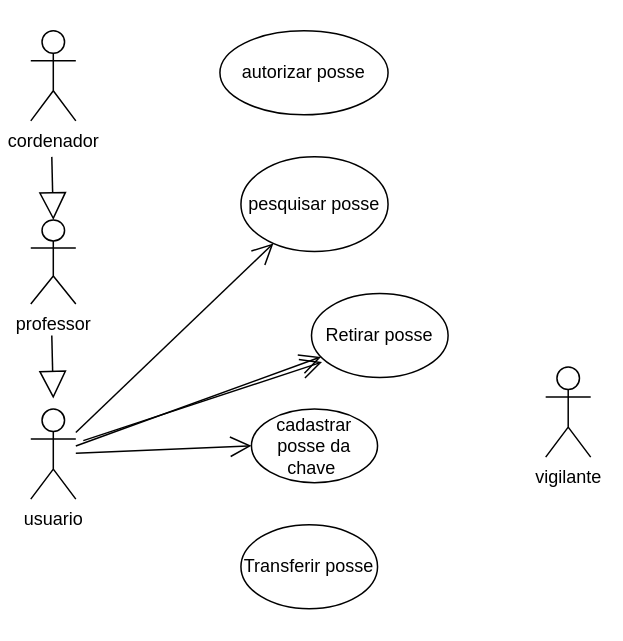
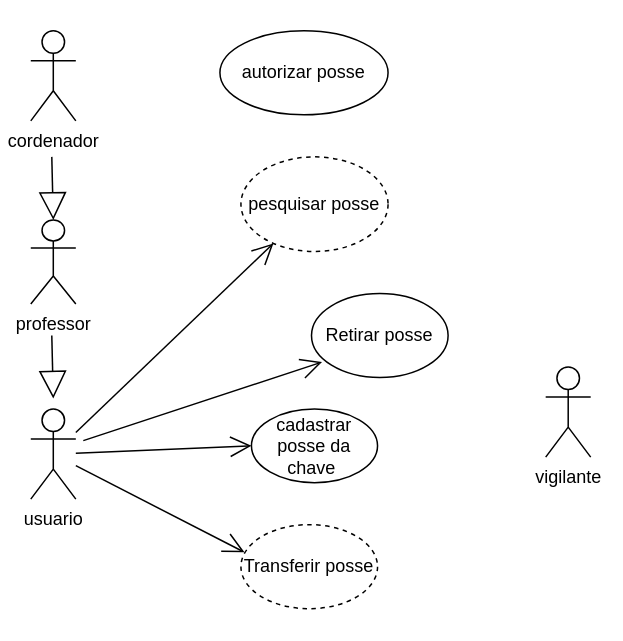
(314, 204) -> (314, 204)
(263, 378) -> (159, 508)
(309, 566) -> (309, 566)
